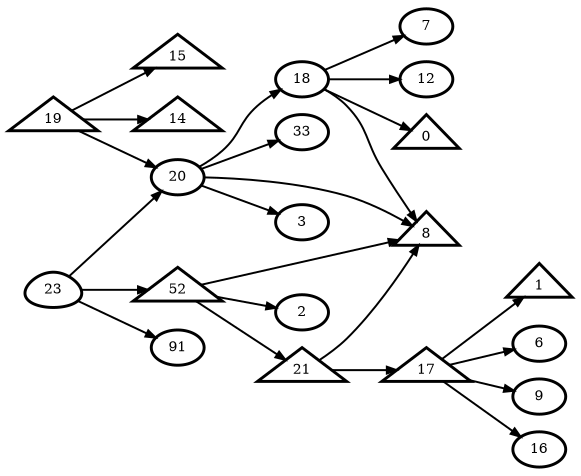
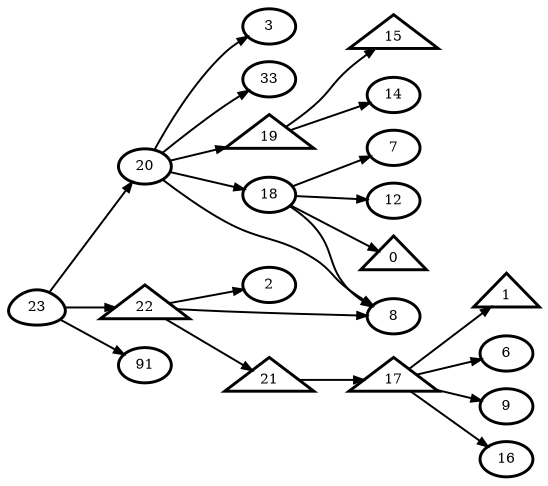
(178, 119) -> (394, 95)
(113, 147) -> (193, 155)
(426, 234) -> (394, 316)
(178, 290) -> (145, 307)
(371, 312) -> none
